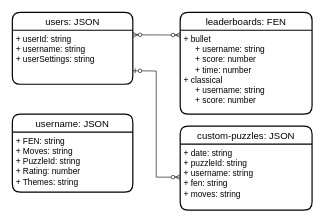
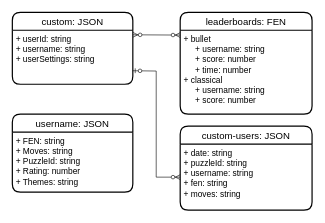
(72, 22) -> (72, 22)
(246, 136) -> (246, 136)
